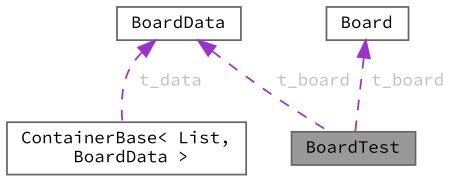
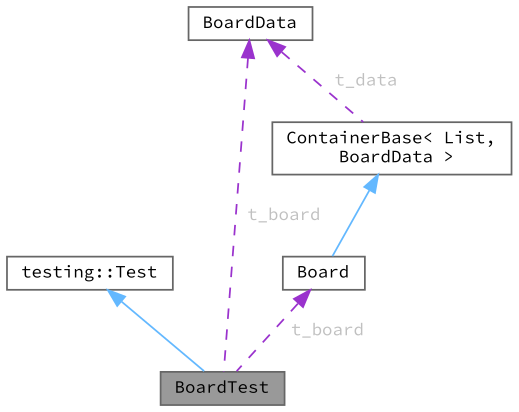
none -> (351, 223)
none -> (90, 273)
